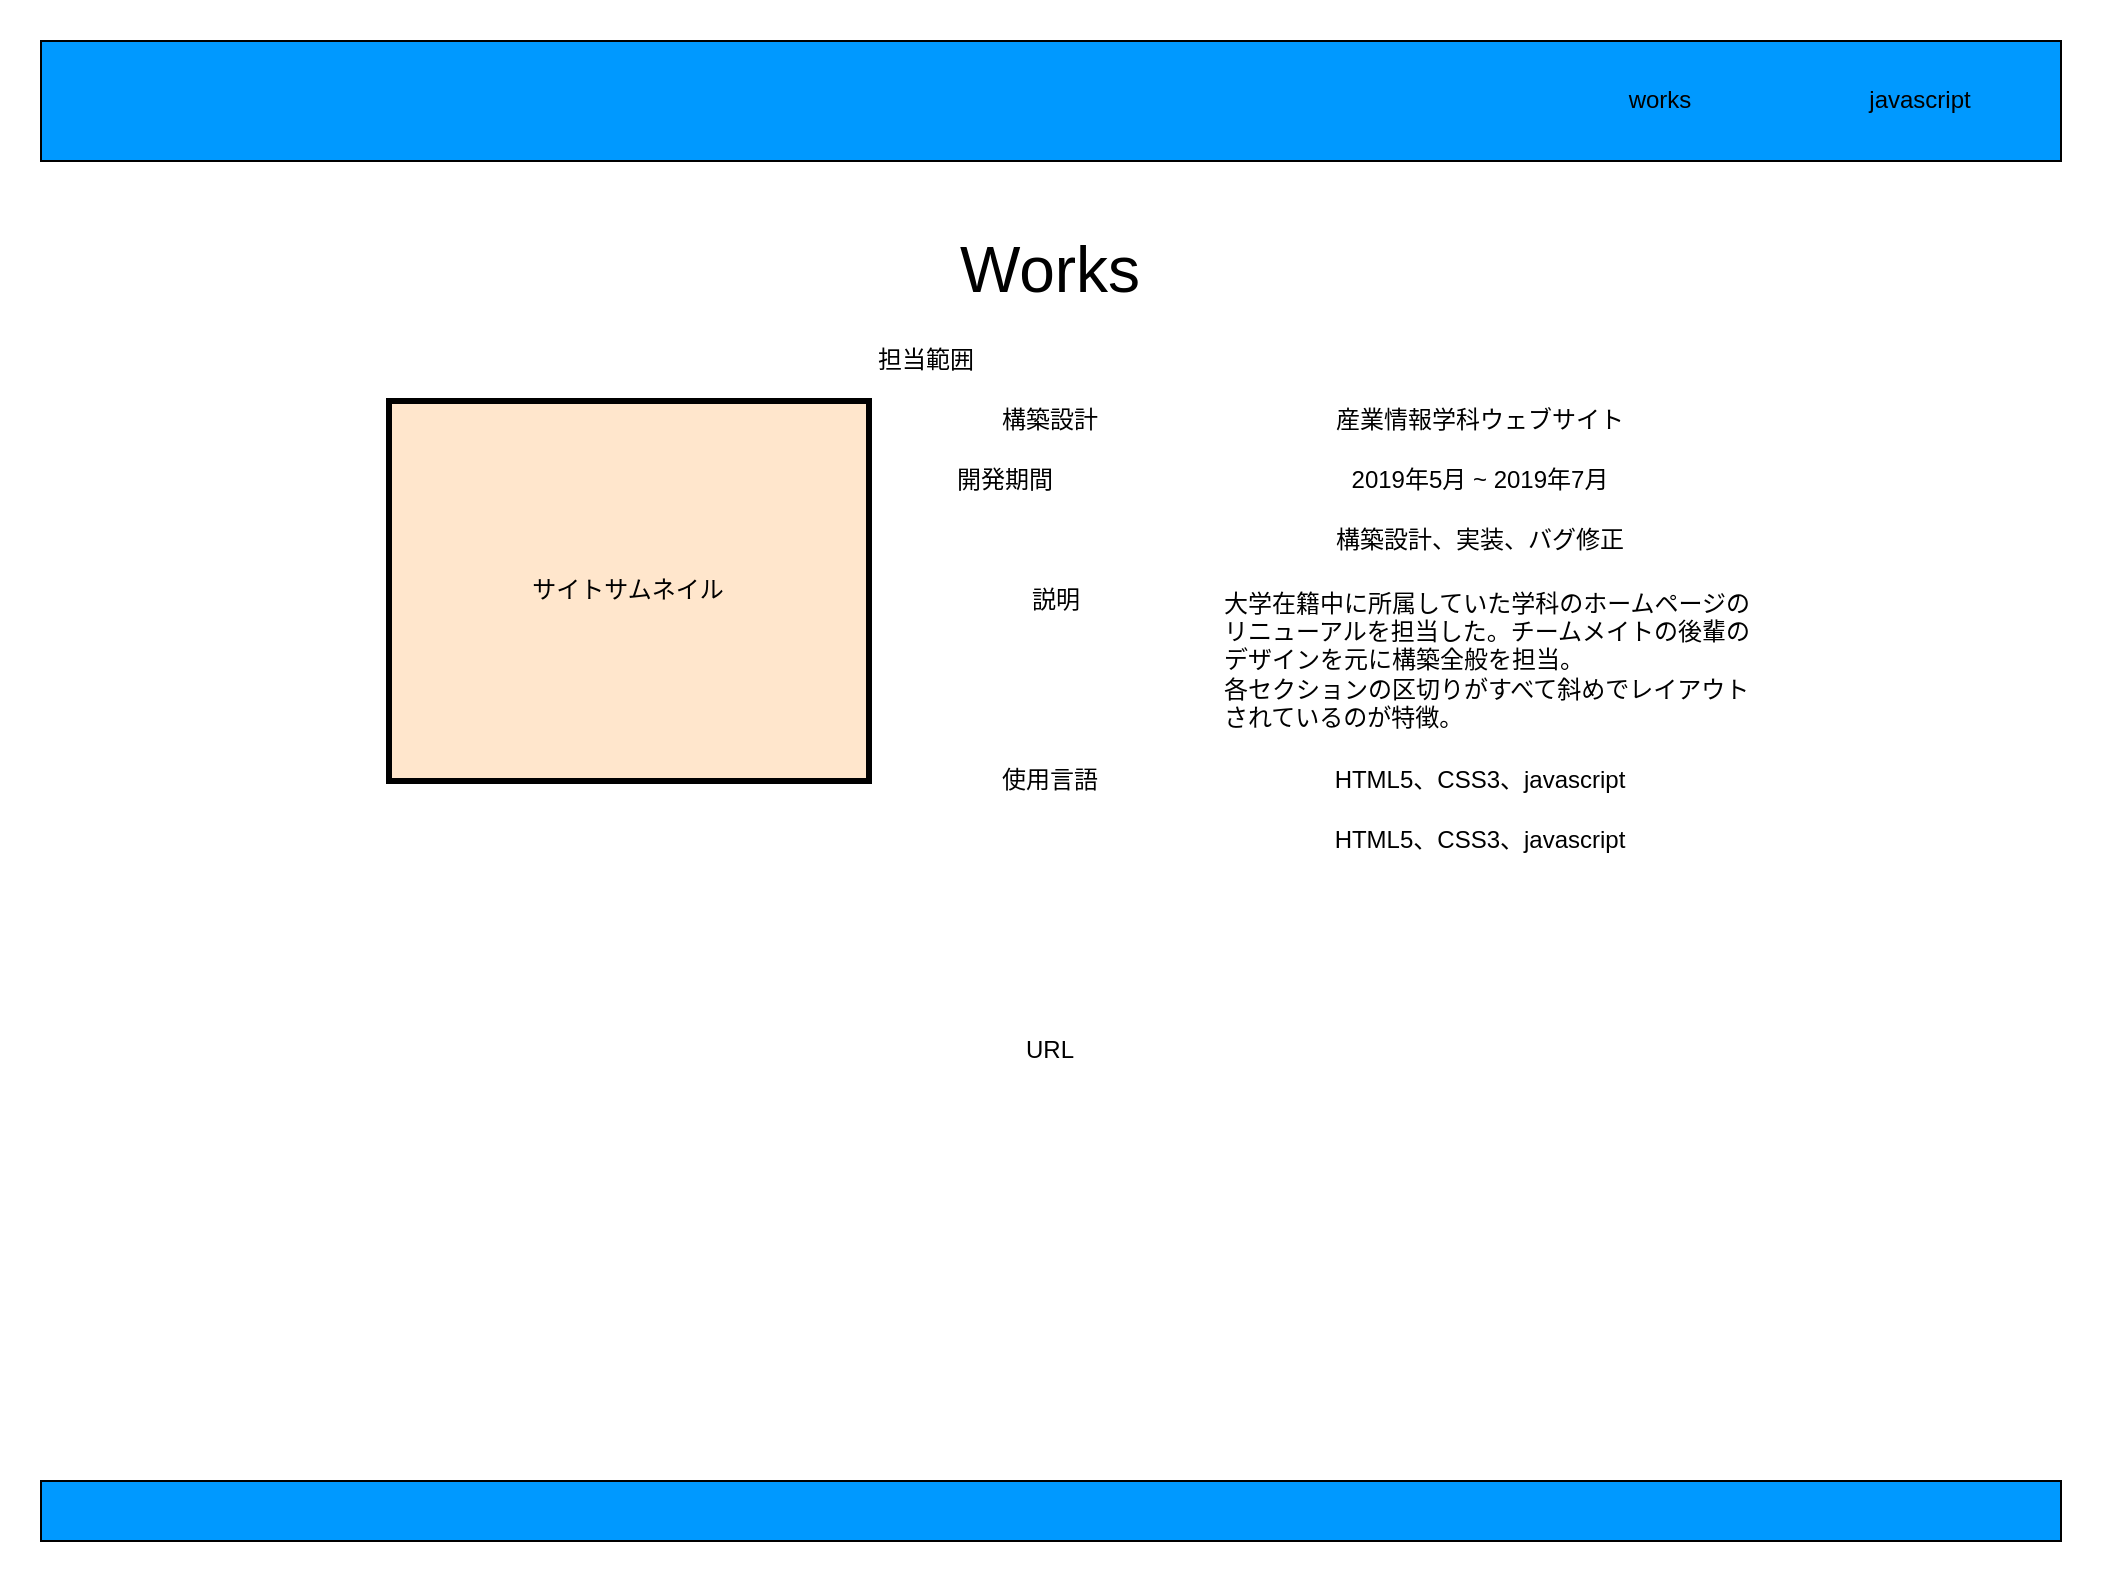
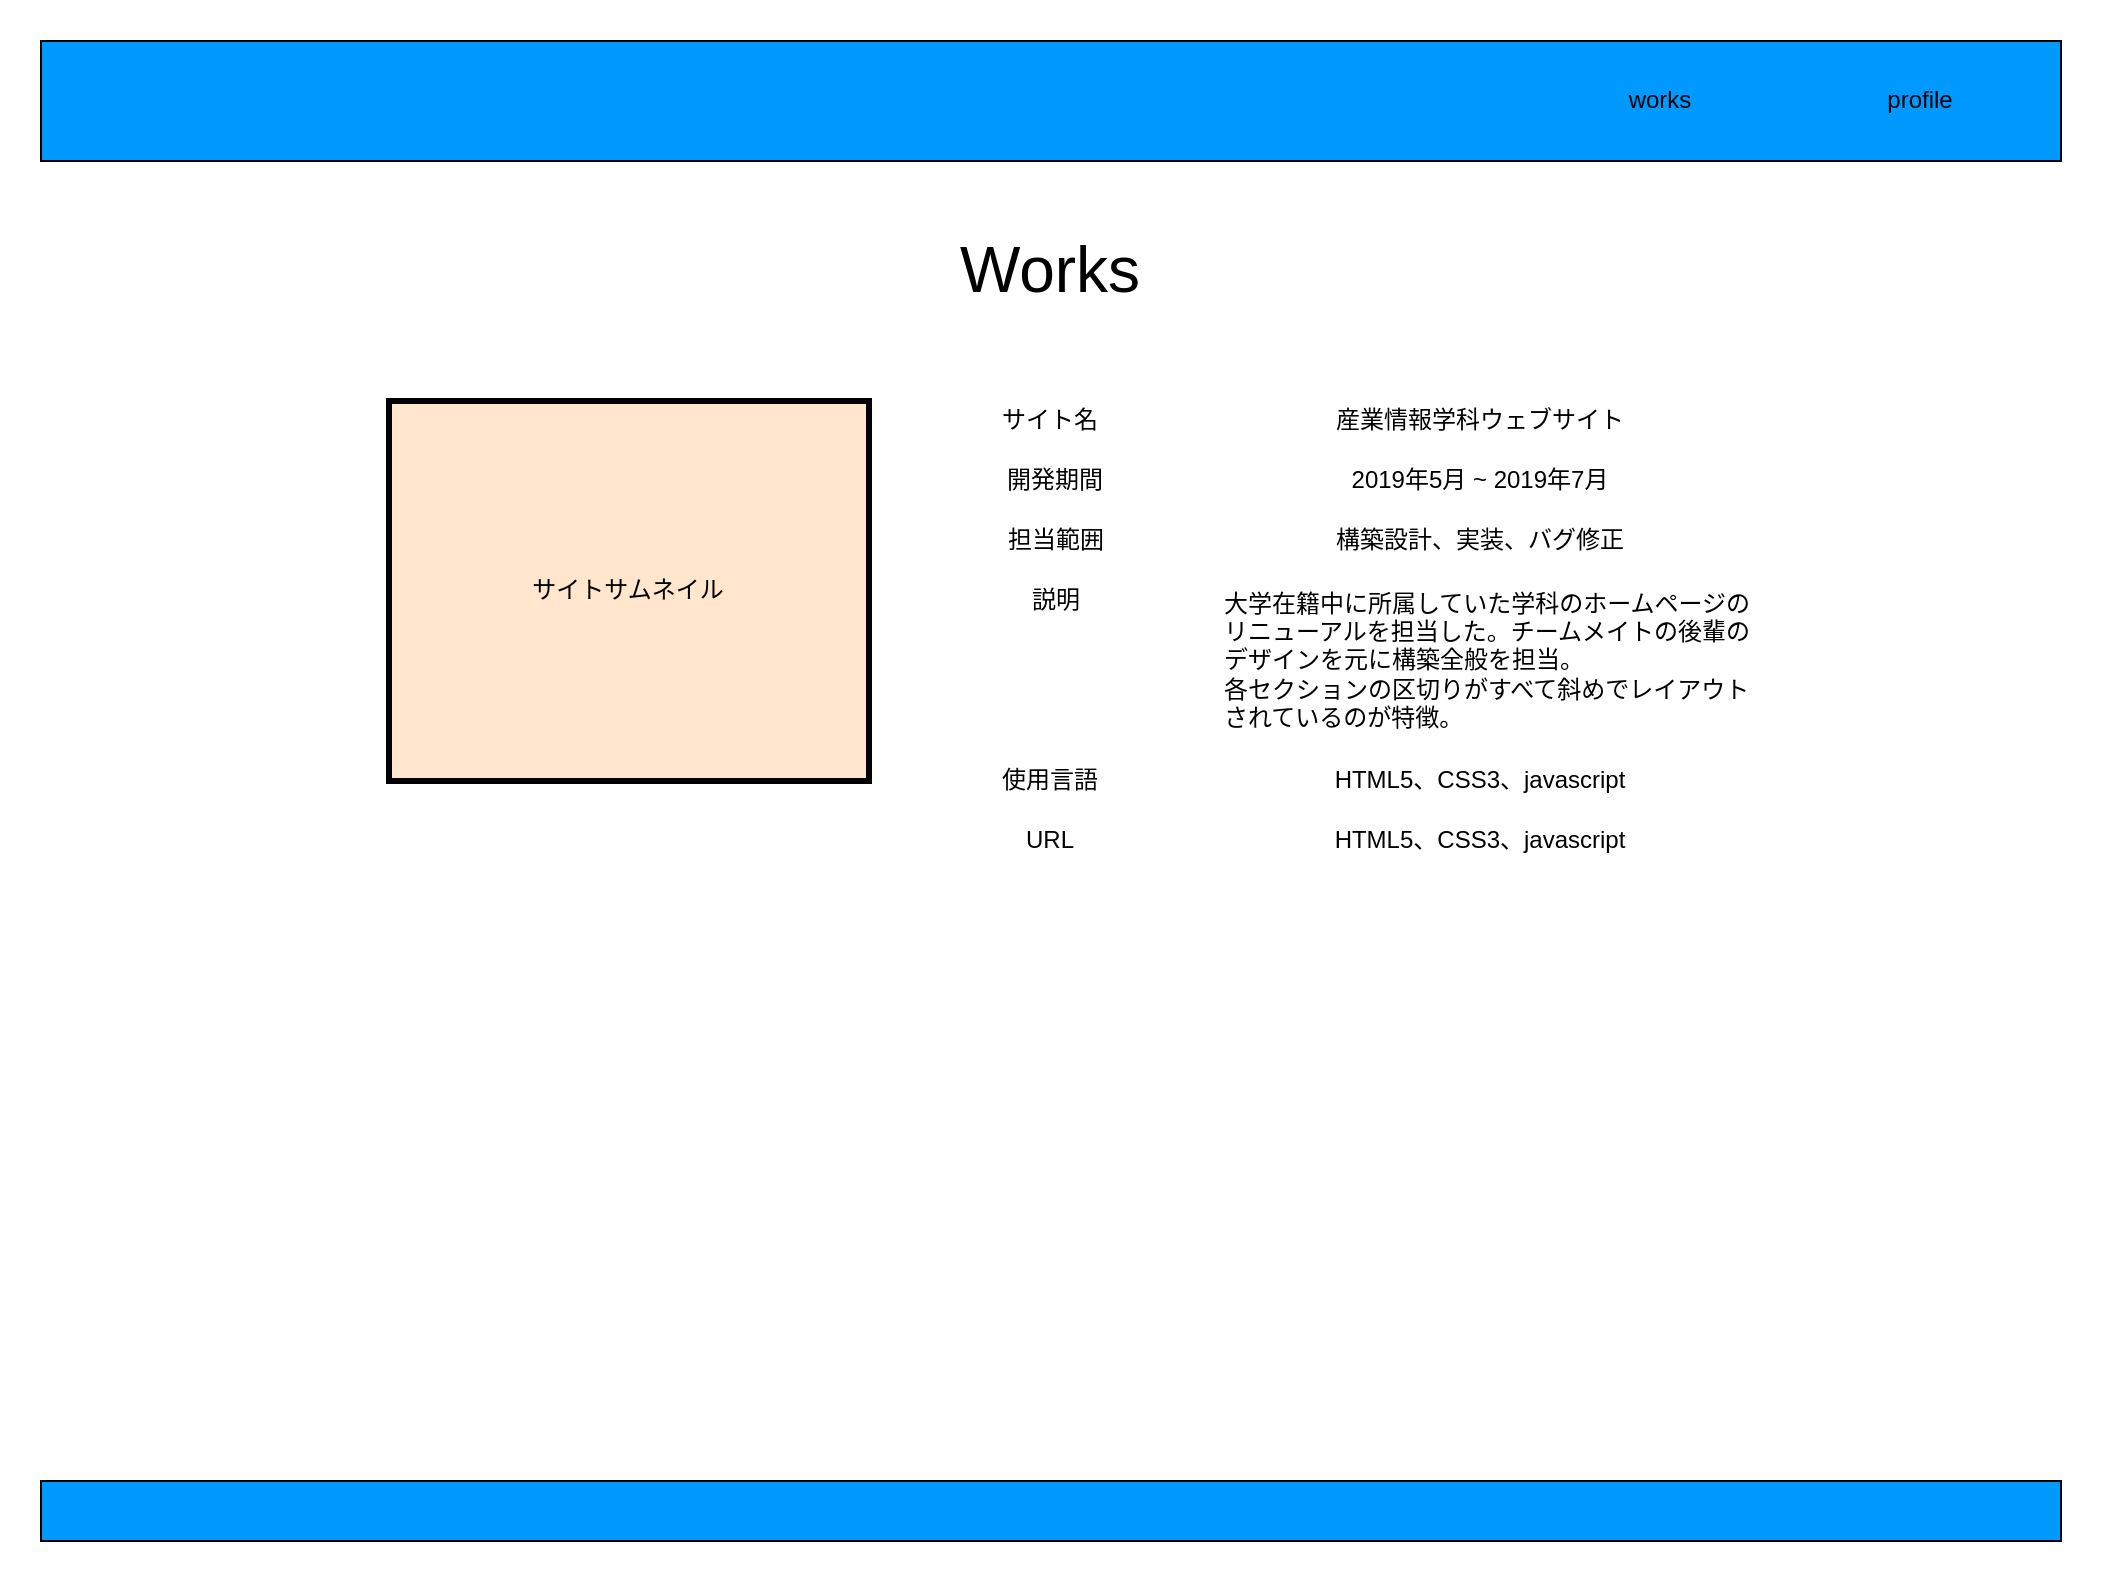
(1921, 101) -> (1921, 101)
(926, 361) -> (1056, 541)
(1051, 421) -> (1051, 421)
(1006, 481) -> (1056, 481)
(1051, 1051) -> (1051, 841)
